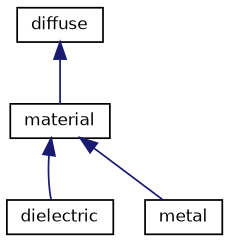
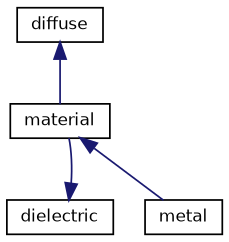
(49, 178) -> (71, 161)
